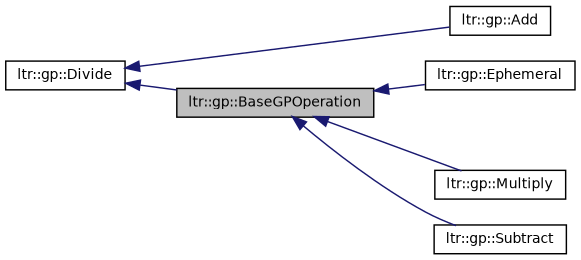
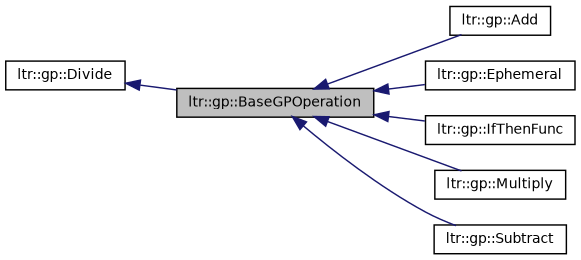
(295, 47) -> (395, 59)
none -> (500, 130)
